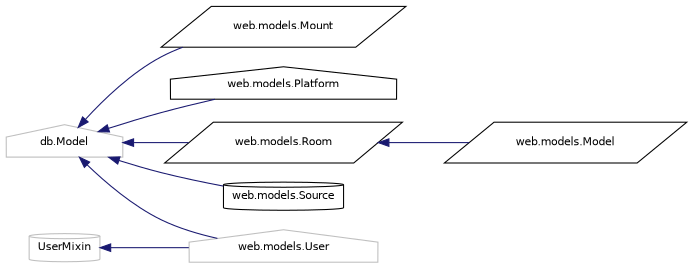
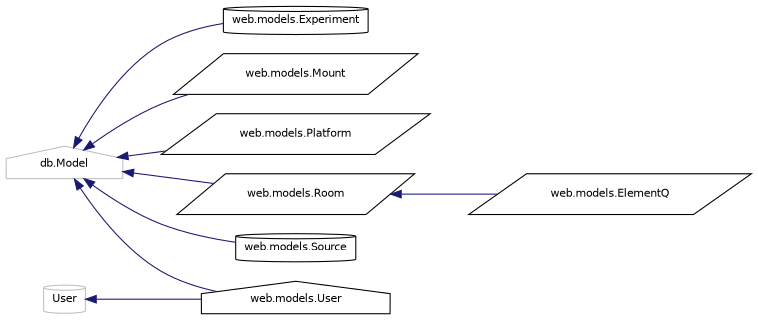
none -> (296, 20)
(284, 85) -> (296, 134)
(566, 143) -> (610, 194)
(65, 248) -> (65, 299)
(284, 248) -> (296, 299)
